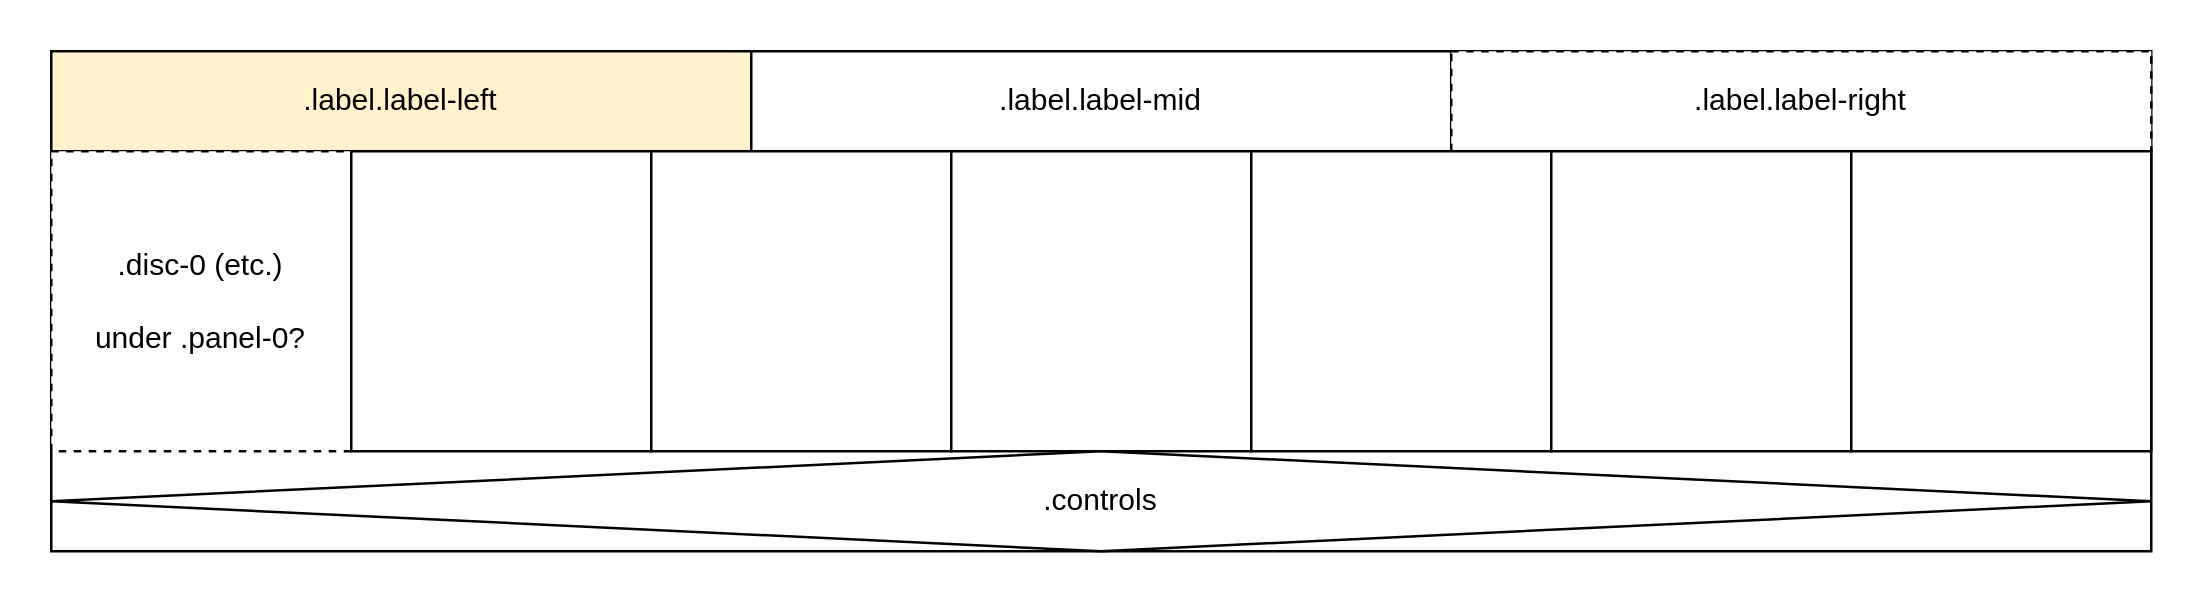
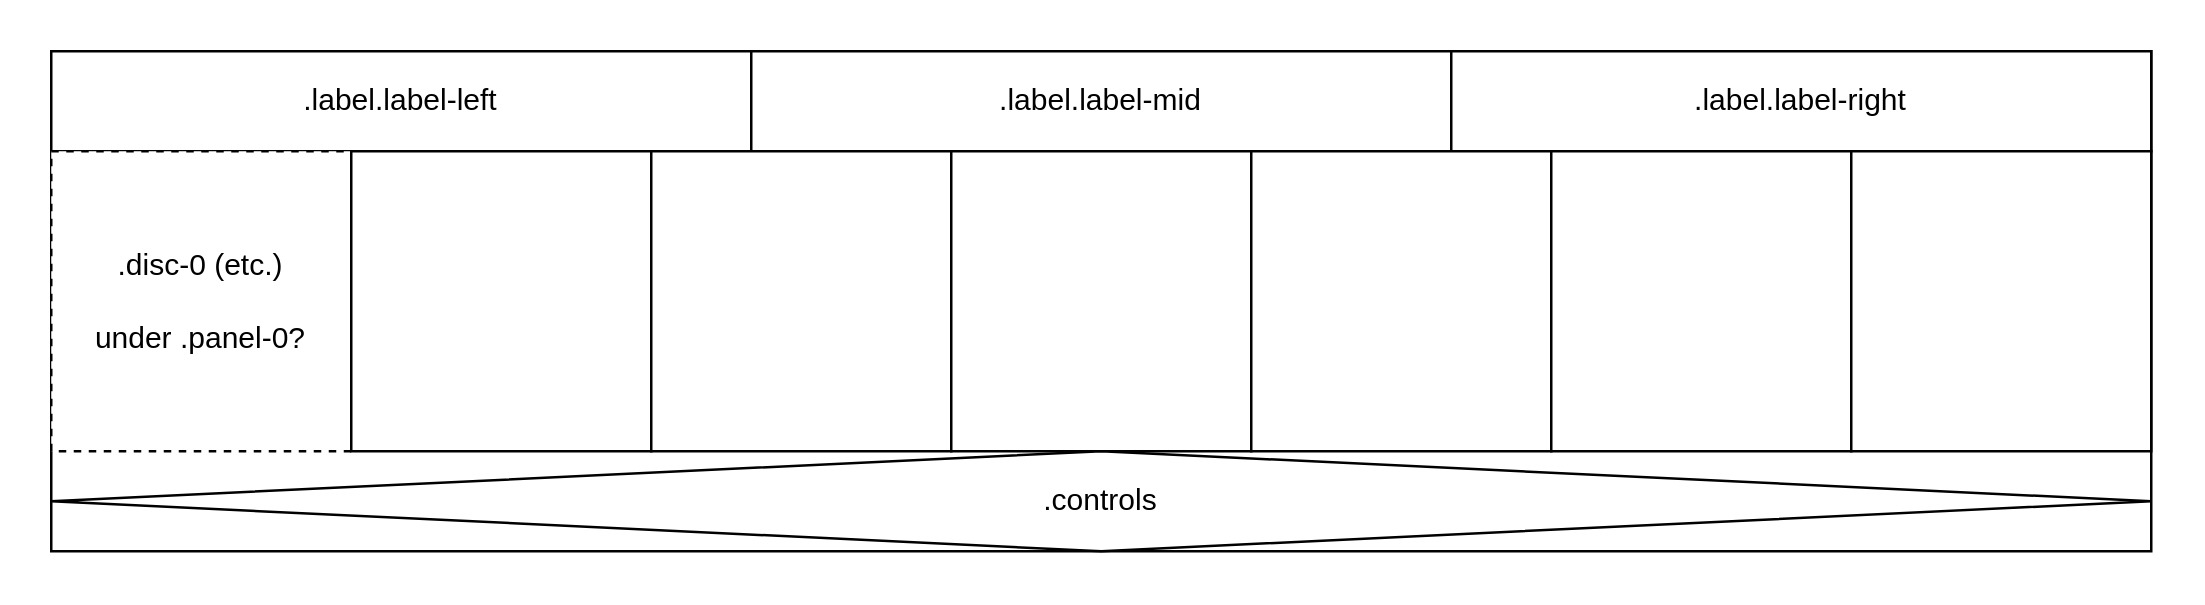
(401, 101) -> (401, 101)
(1801, 101) -> (1801, 101)
